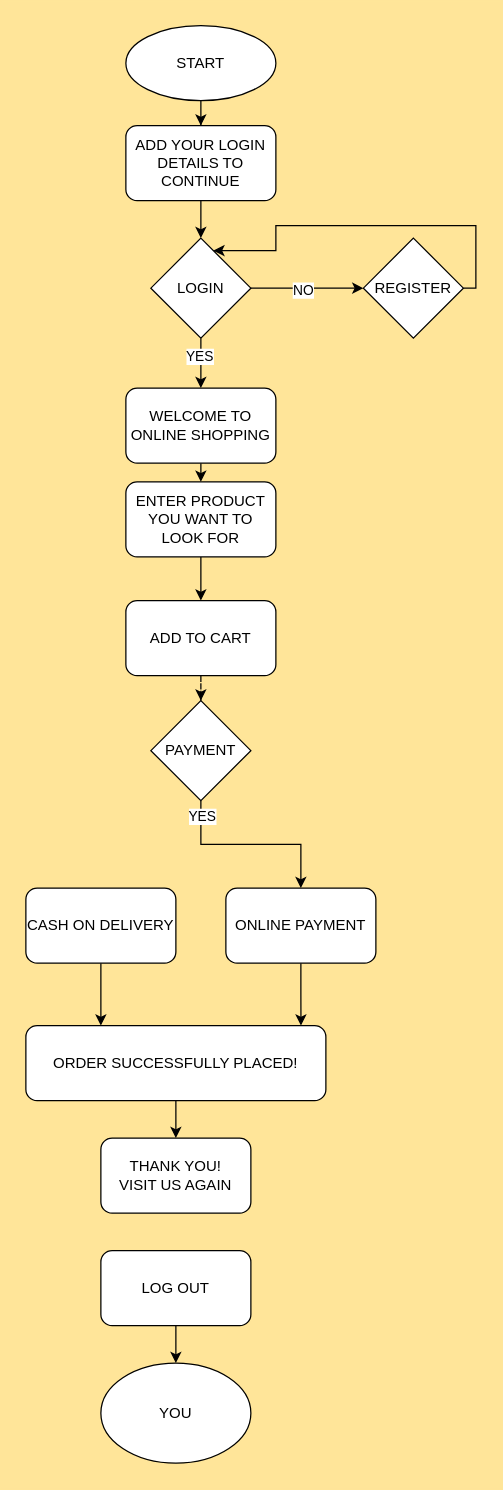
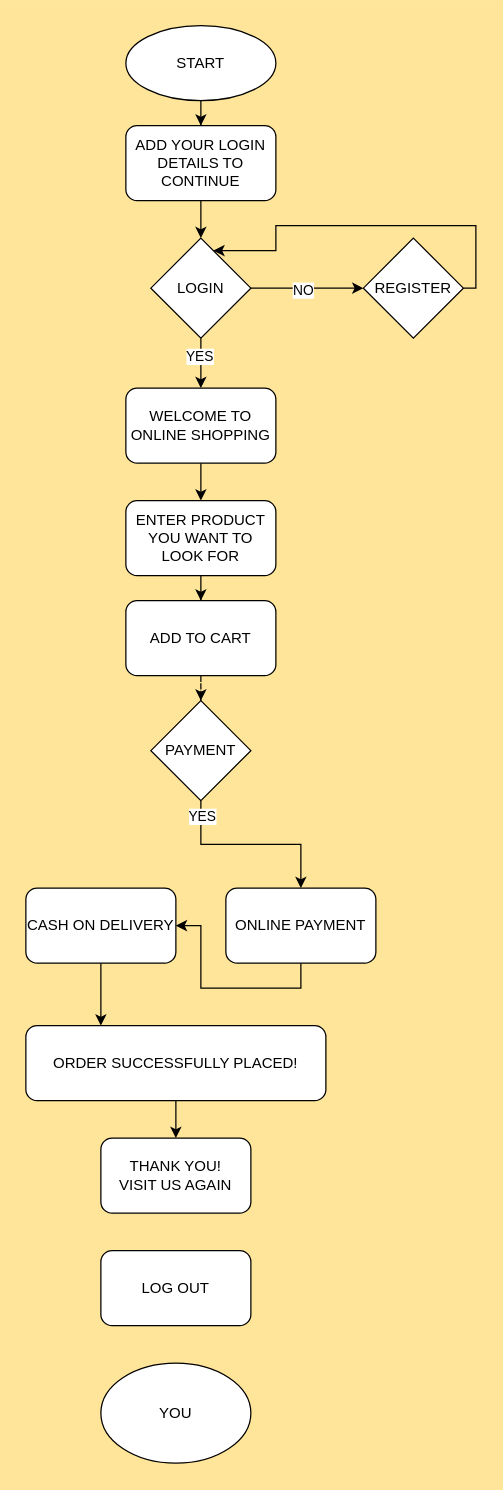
(201, 519) -> (201, 538)
(301, 1001) -> (213, 988)
(176, 1340) -> none
